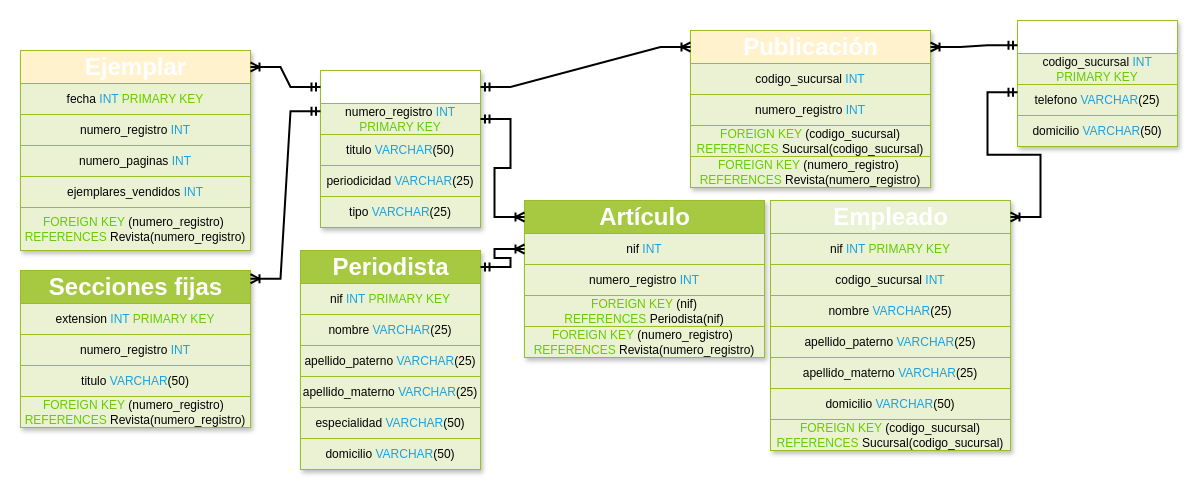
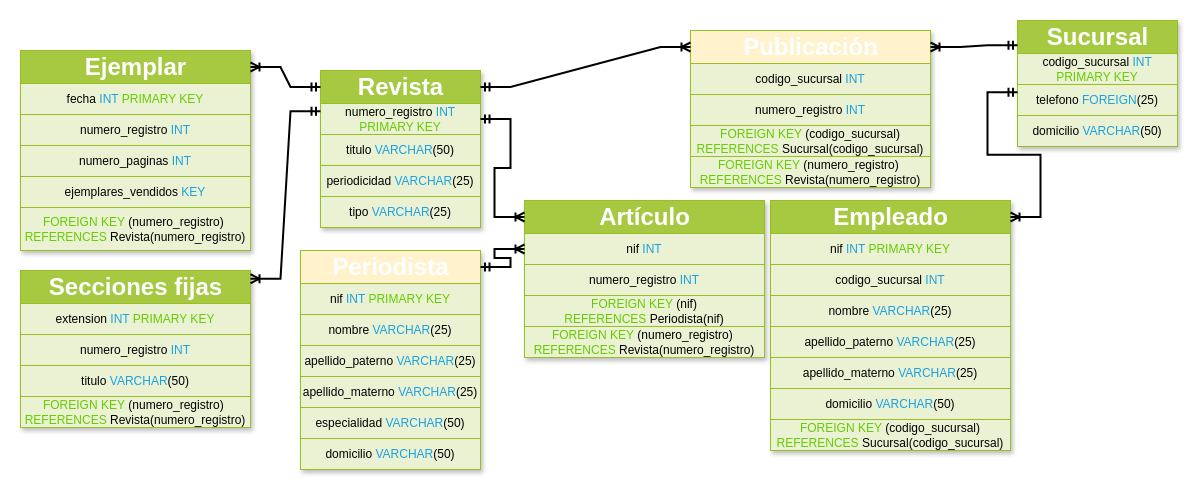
(1098, 37) -> (1098, 37)
(136, 67) -> (136, 67)
(401, 87) -> (401, 87)
(1098, 101) -> (1098, 101)
(136, 193) -> (136, 193)
(891, 217) -> (891, 217)
(391, 267) -> (391, 267)
